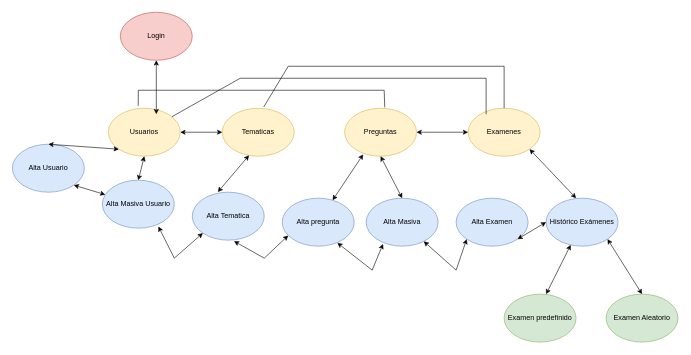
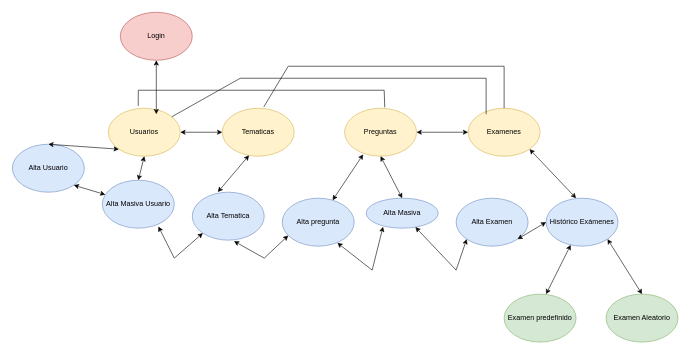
(402, 222) -> (402, 213)
